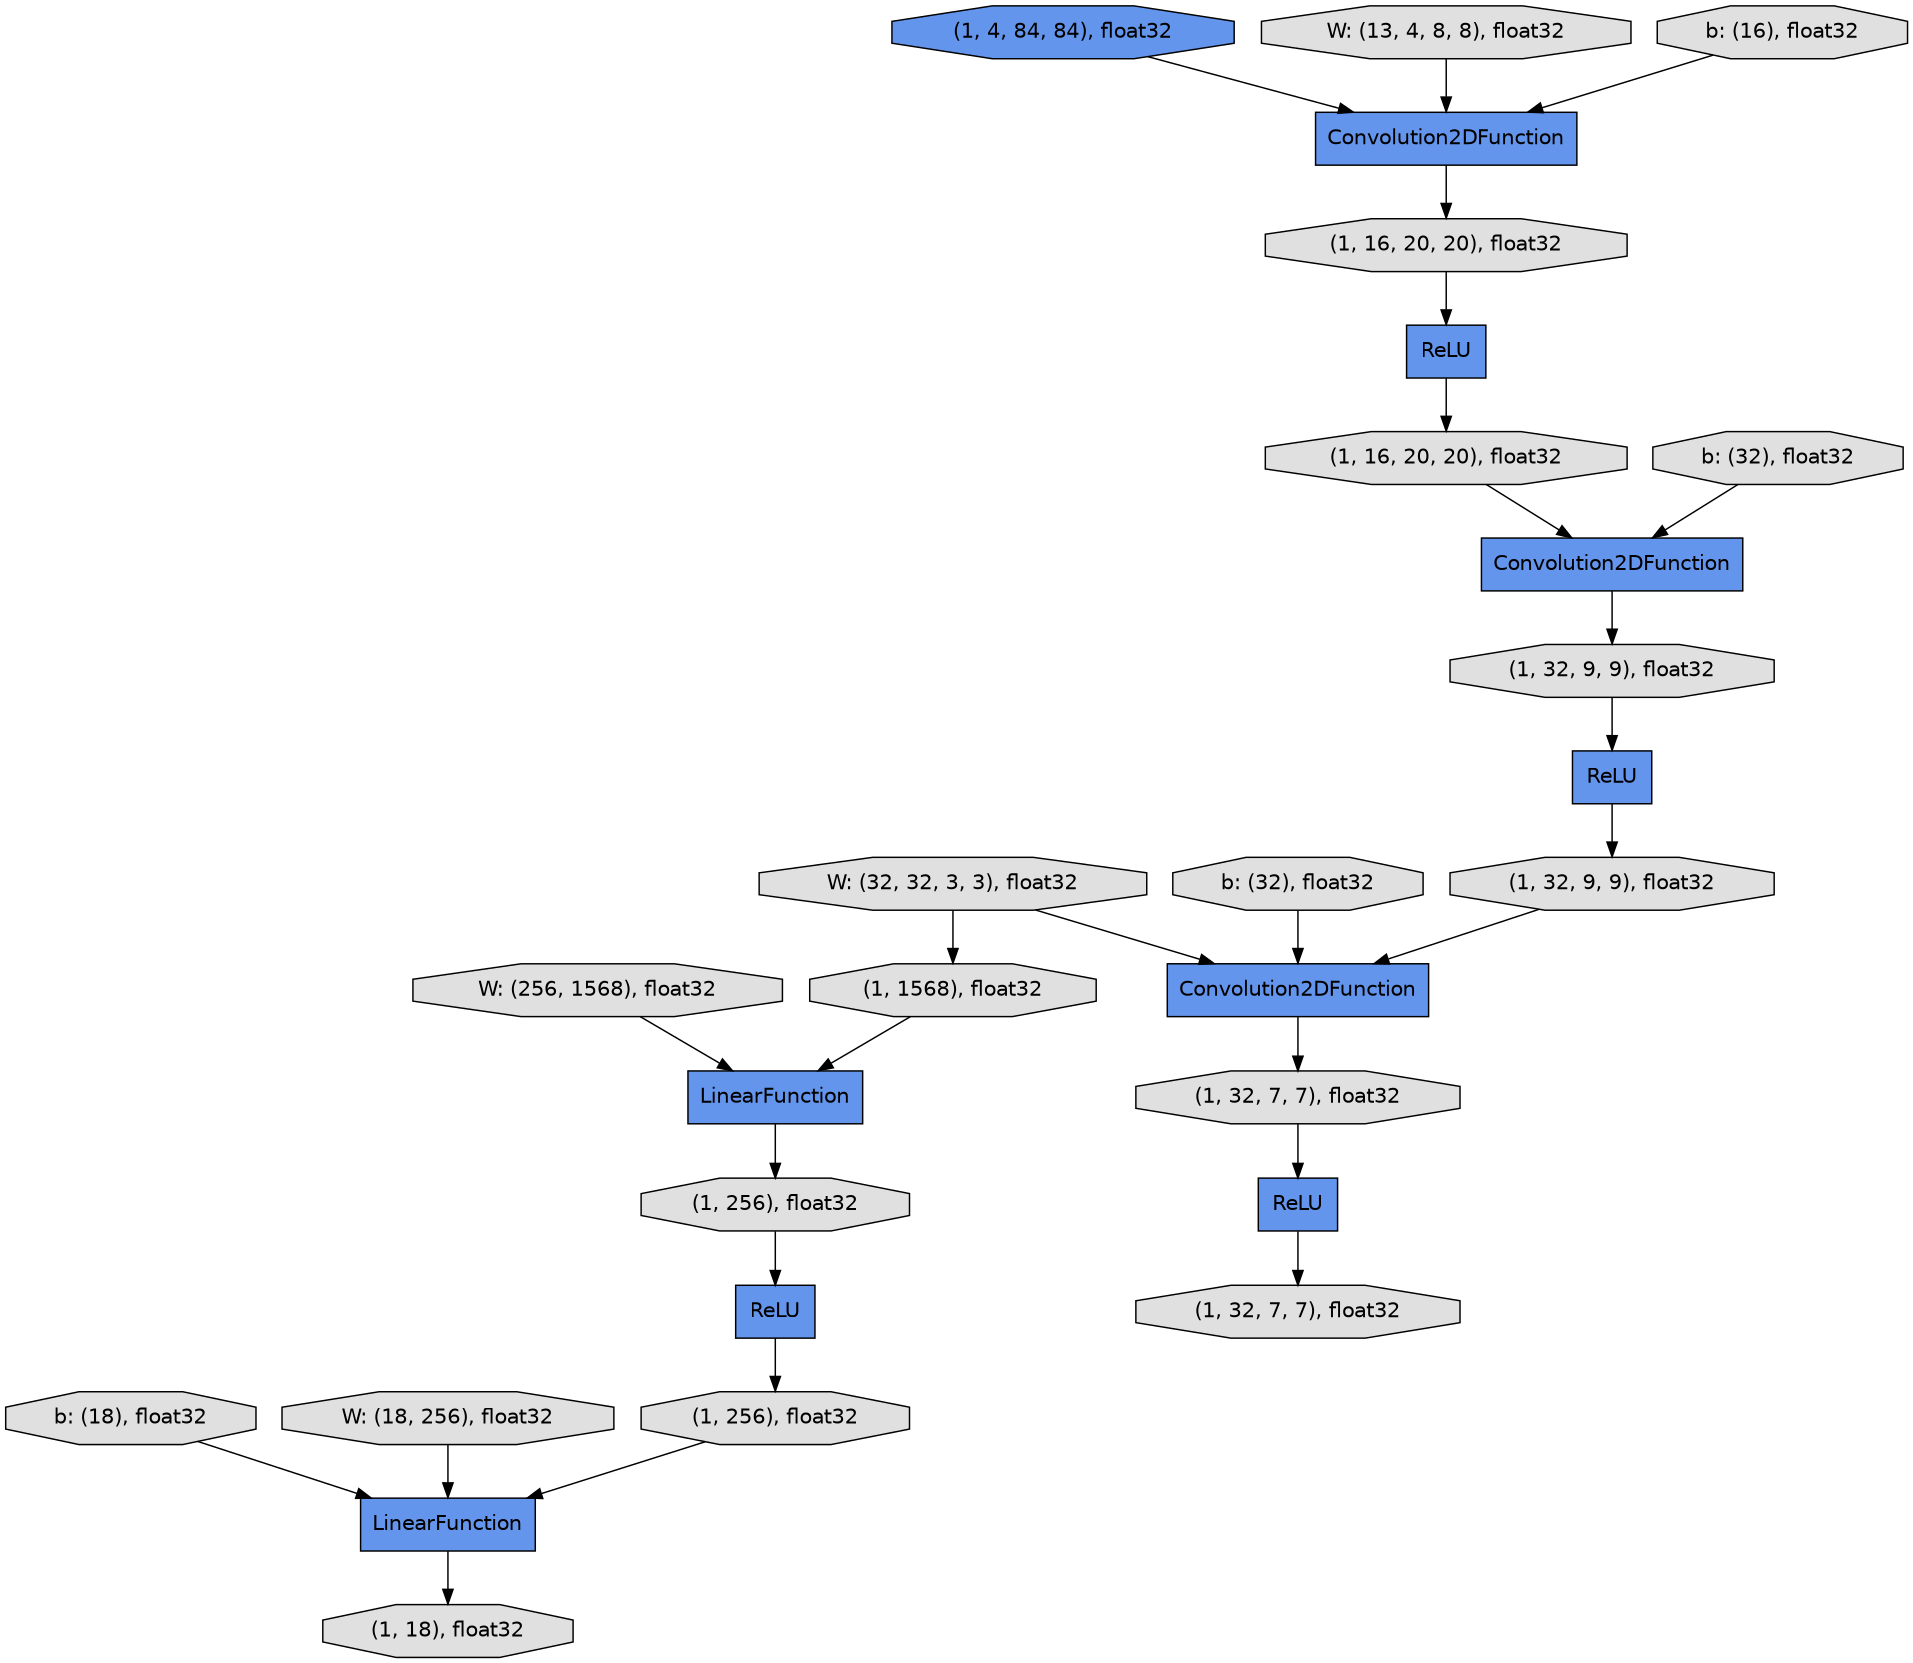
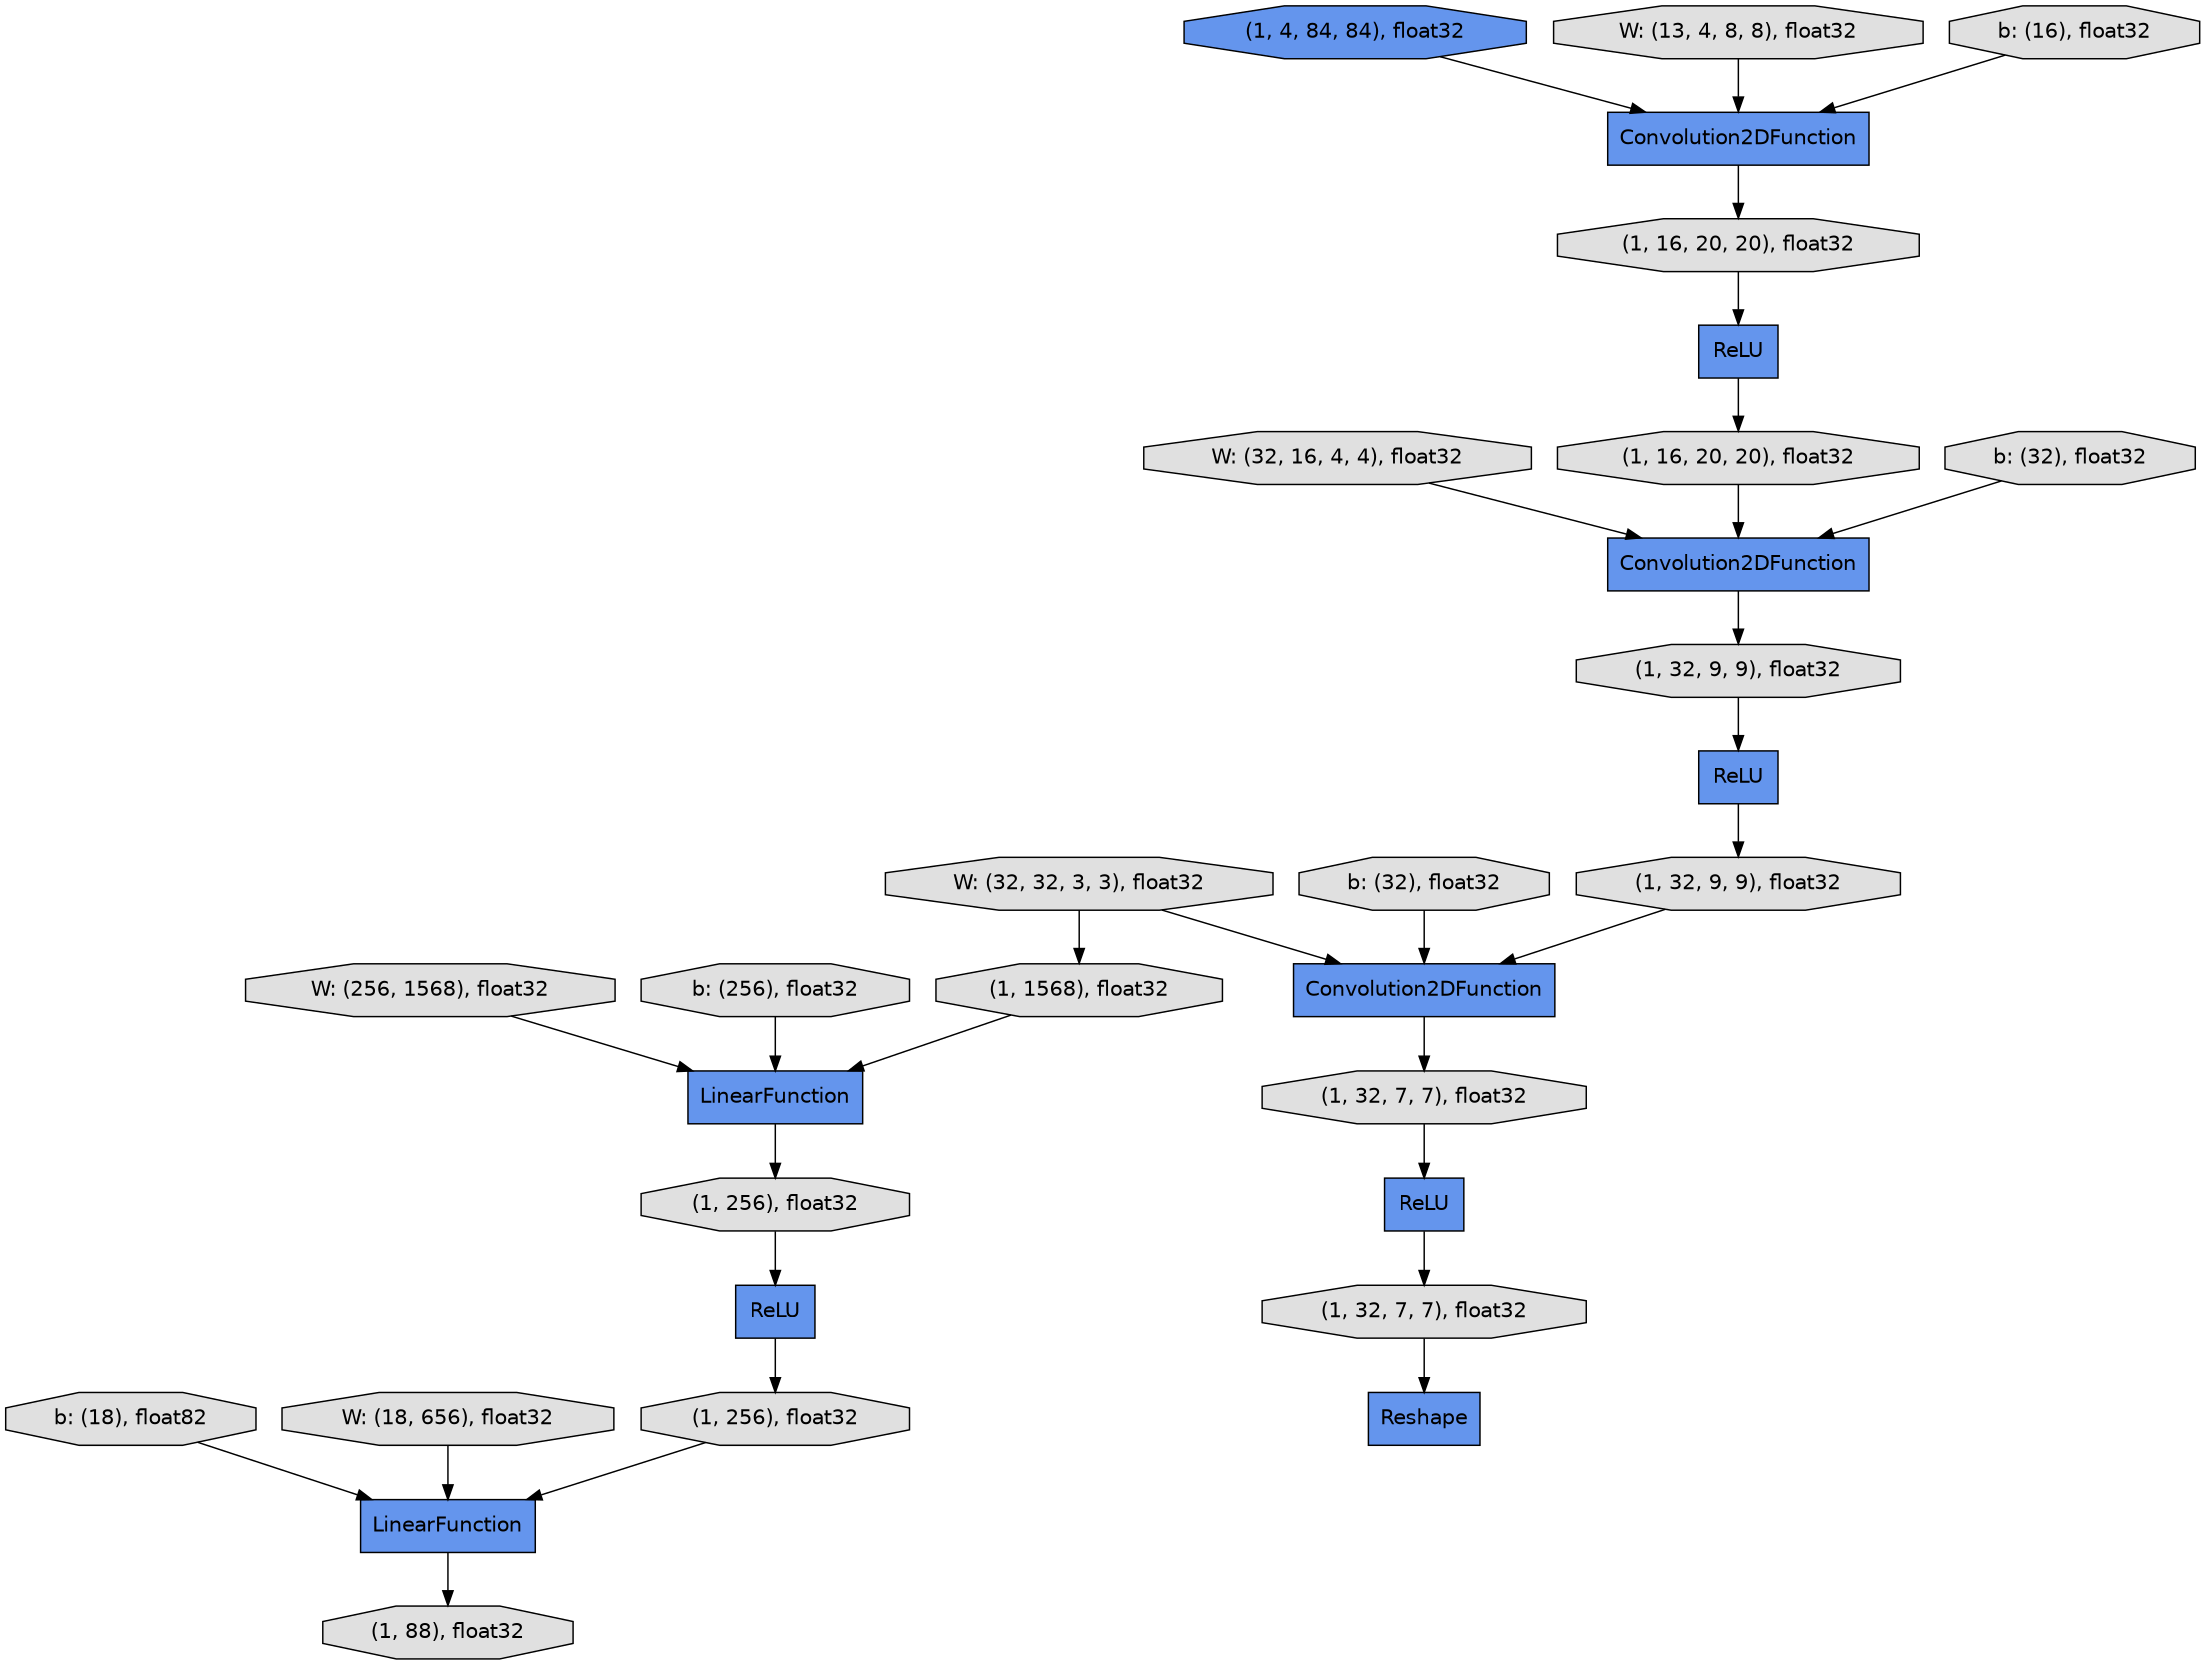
none -> (1338, 458)
none -> (775, 990)
(131, 1418) -> (131, 1419)
(448, 1418) -> (448, 1419)
none -> (1424, 1419)
(448, 1631) -> (448, 1632)
